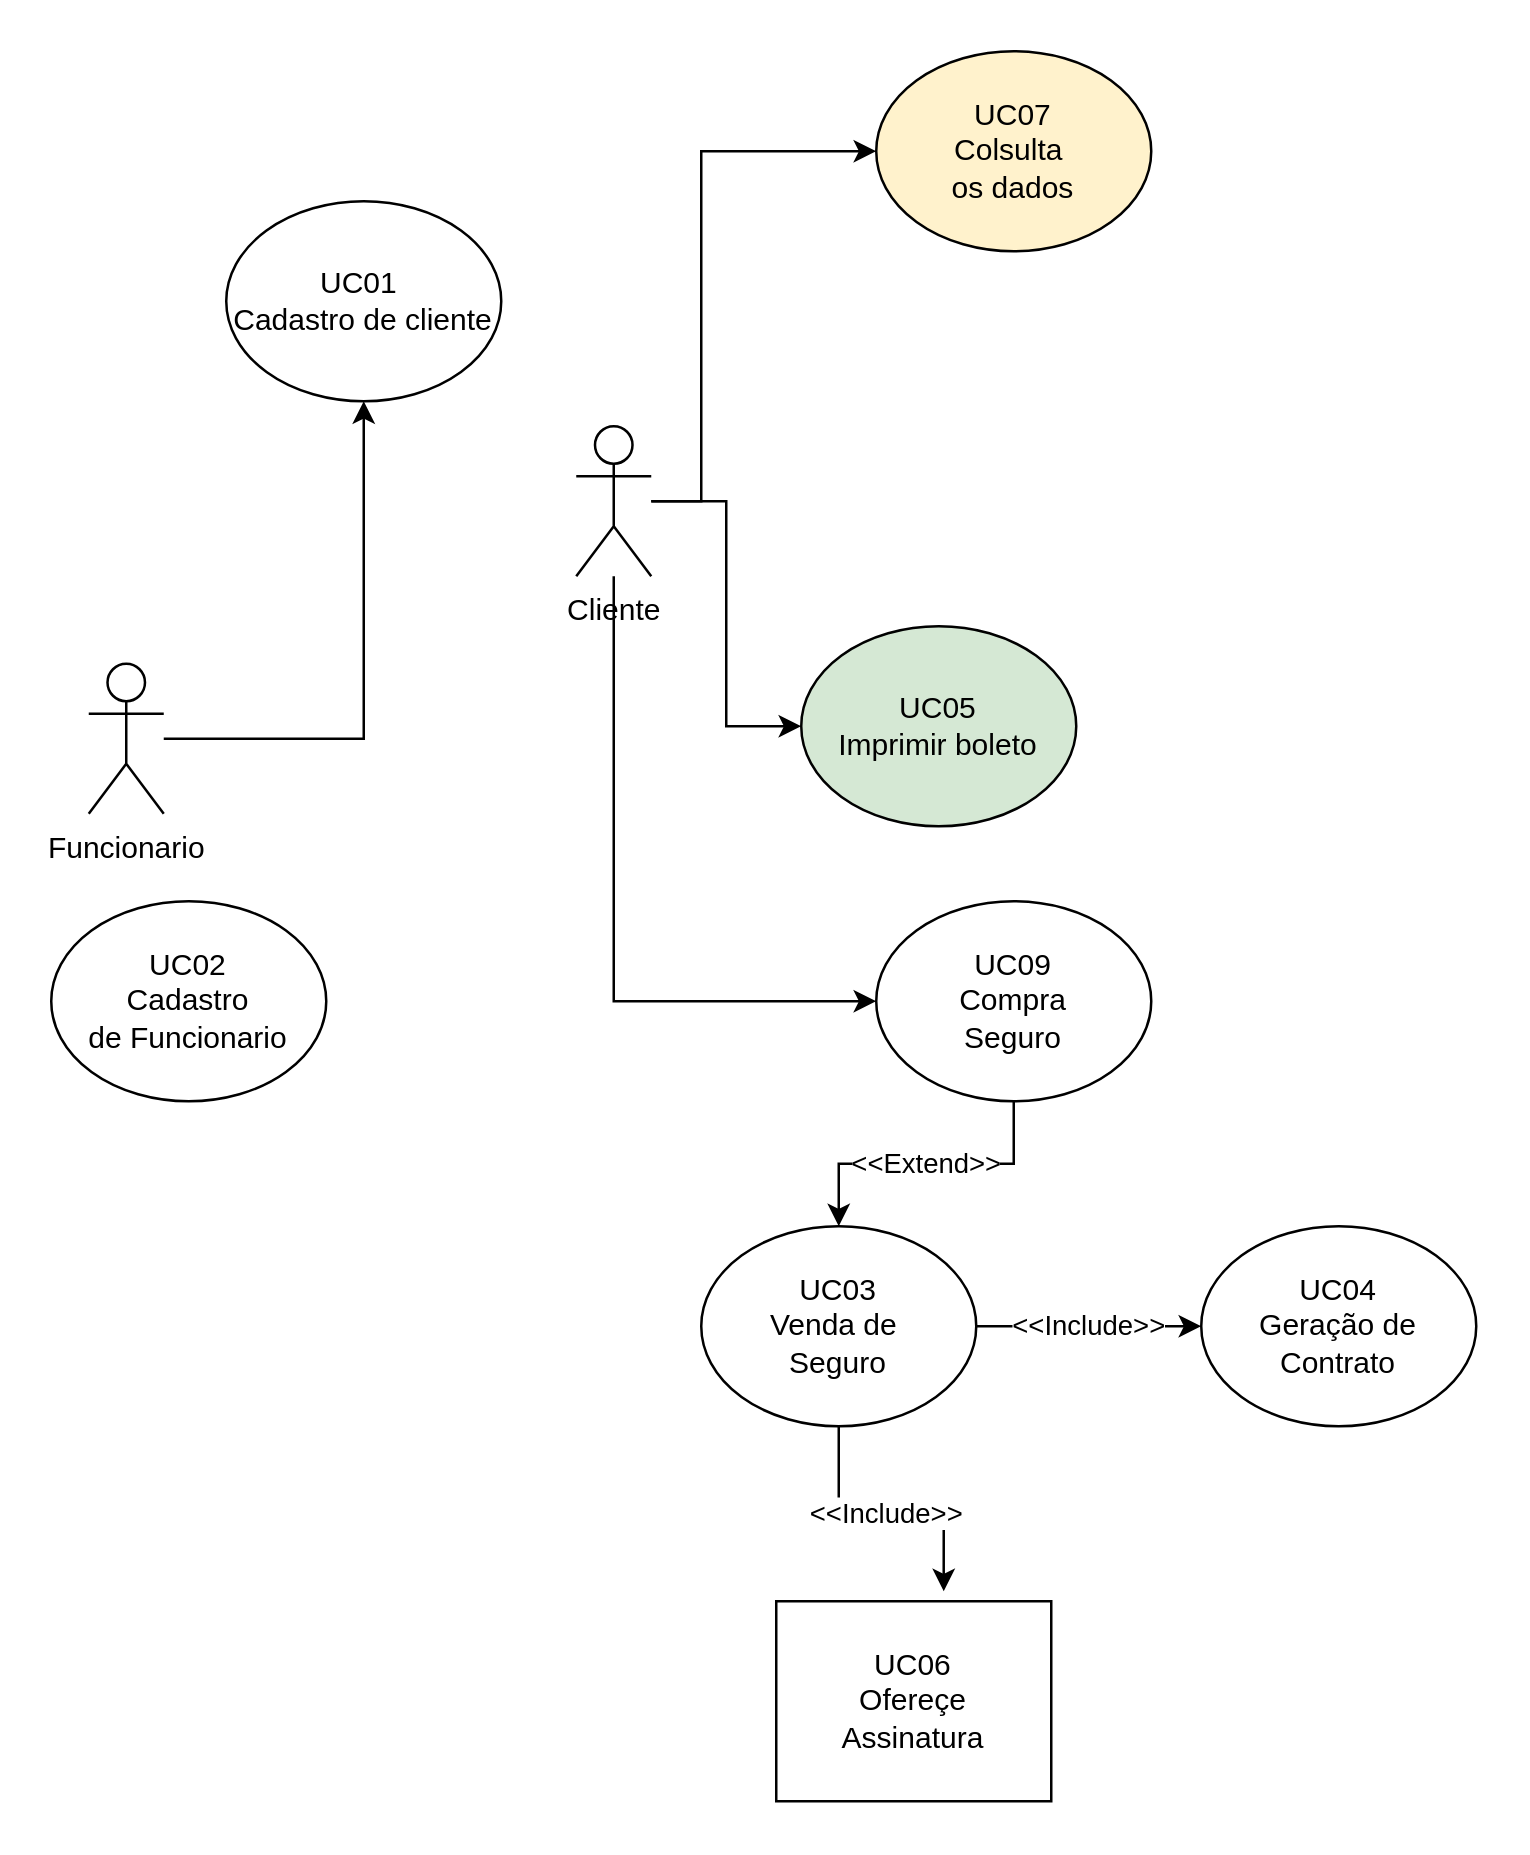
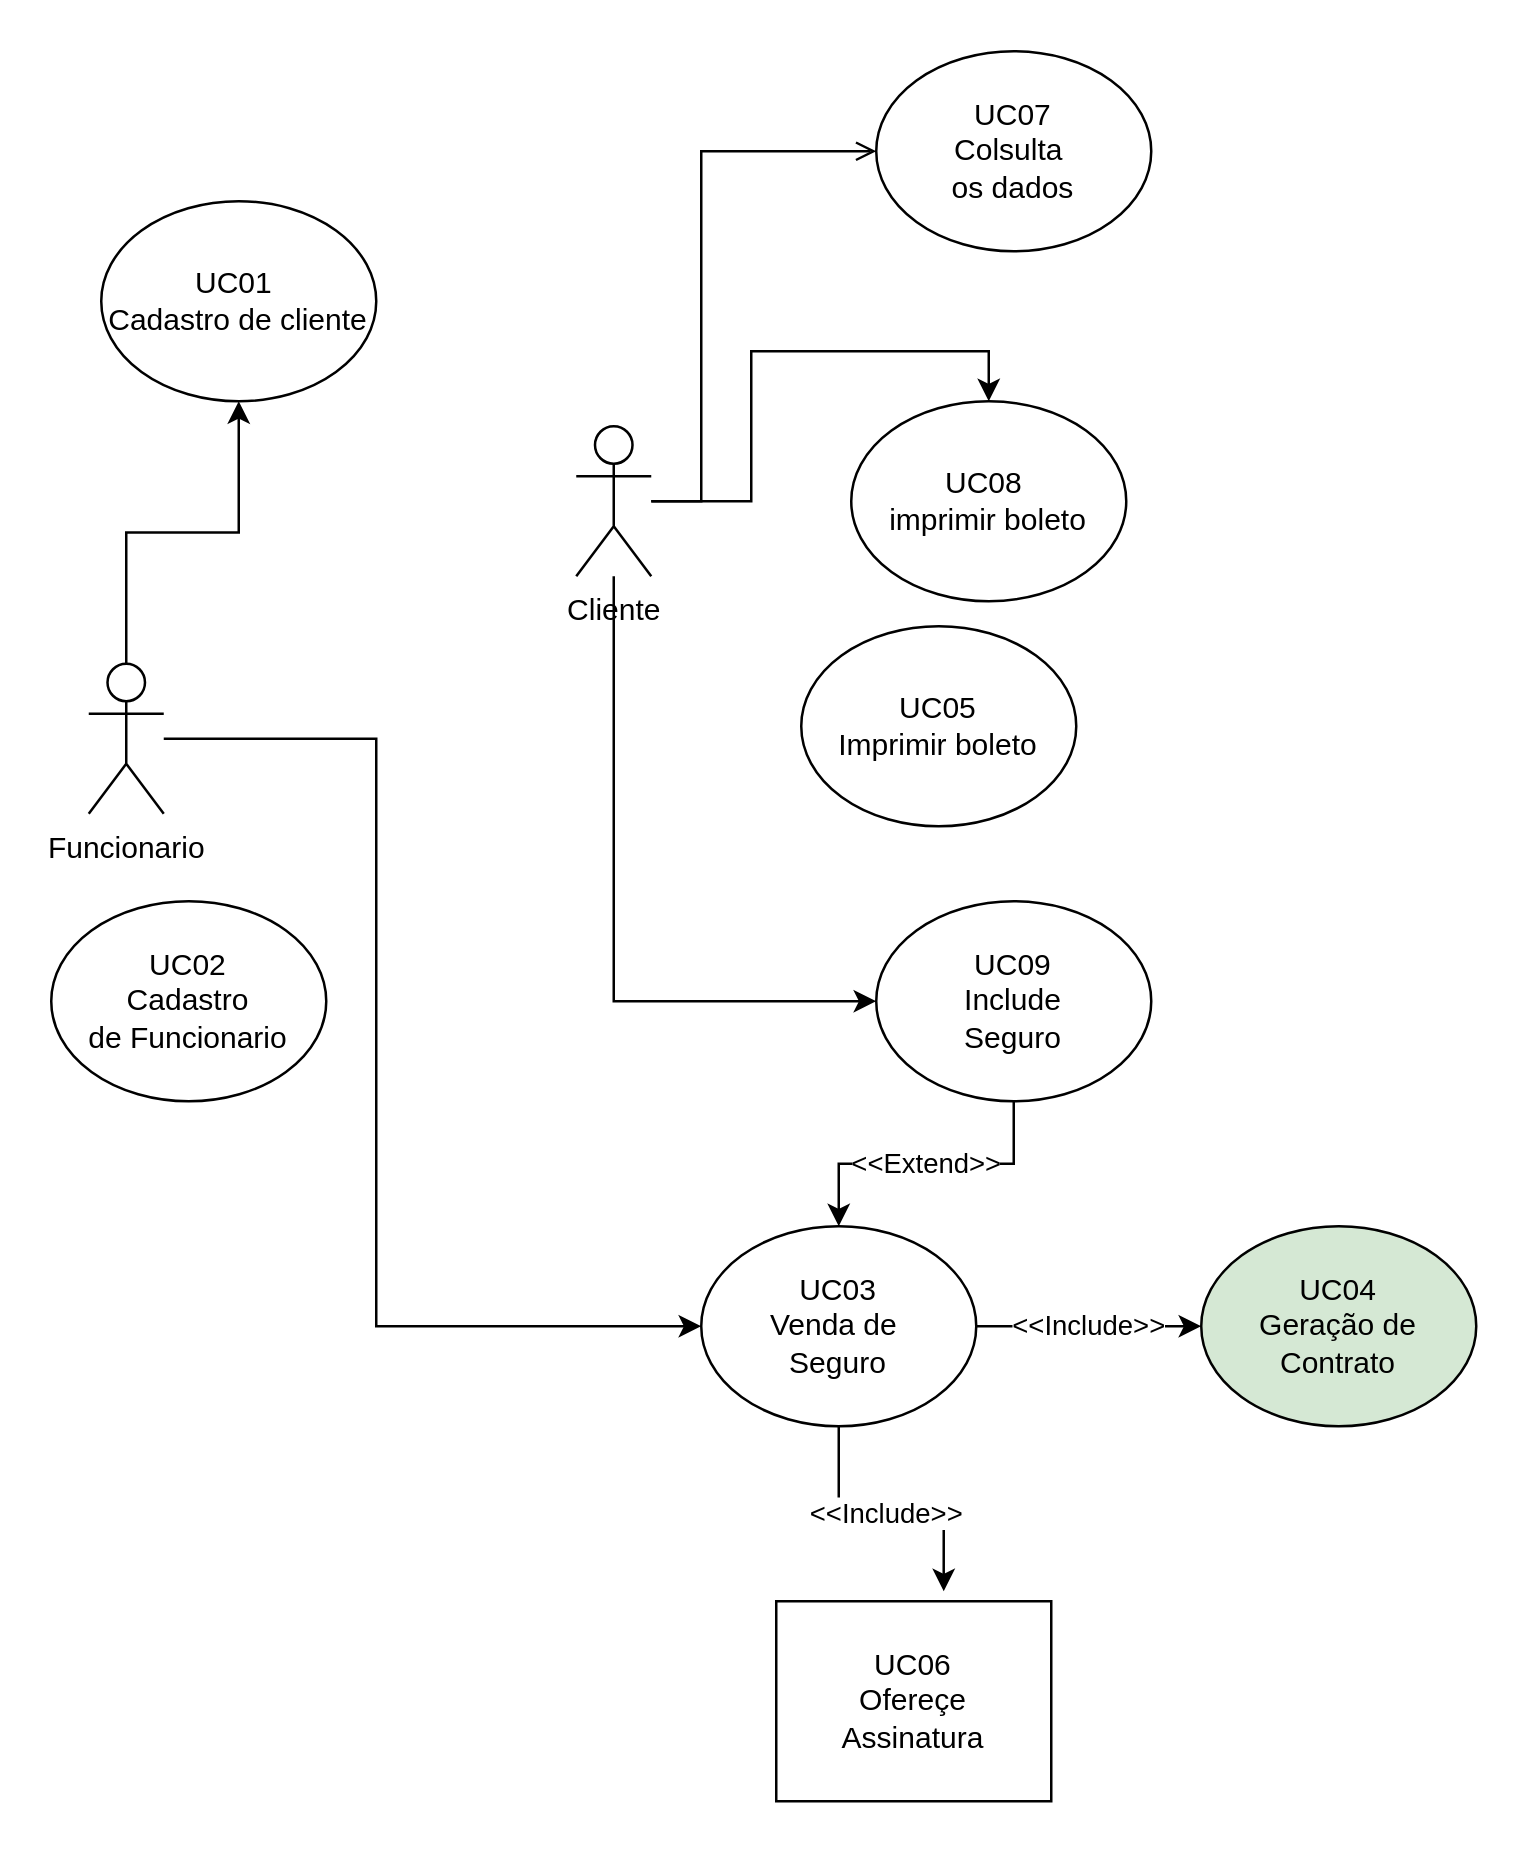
(858, 151) -> (862, 151)
(1014, 151) -> (1014, 151)
(364, 301) -> (239, 301)
none -> (801, 351)
none -> (989, 501)
(726, 645) -> none
(939, 726) -> (939, 726)
(1014, 1001) -> (1014, 1001)
none -> (376, 1181)
(1339, 1326) -> (1339, 1326)
